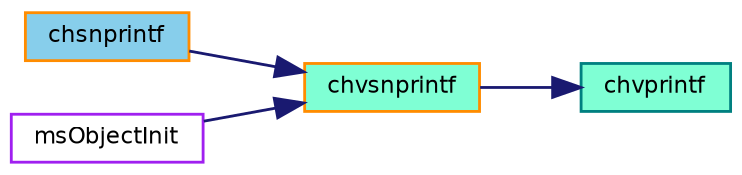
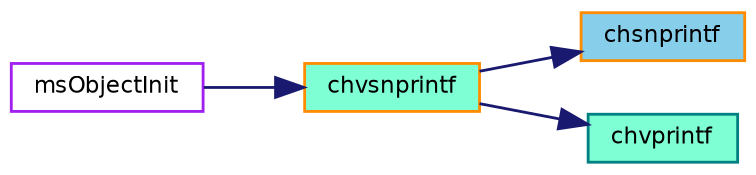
(232, 59) -> (516, 64)
